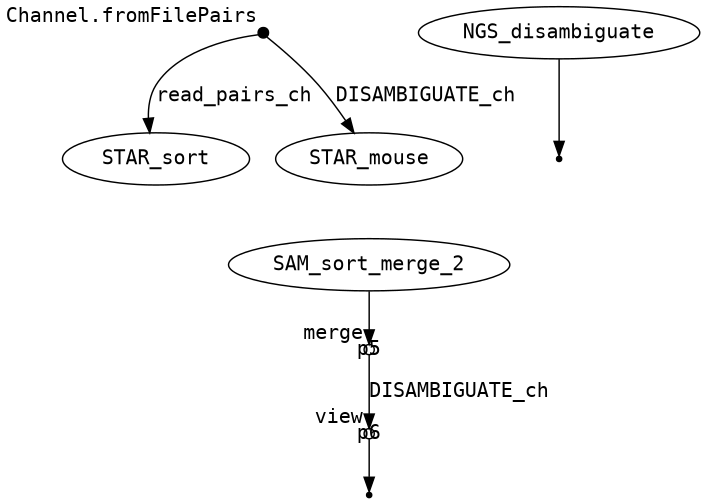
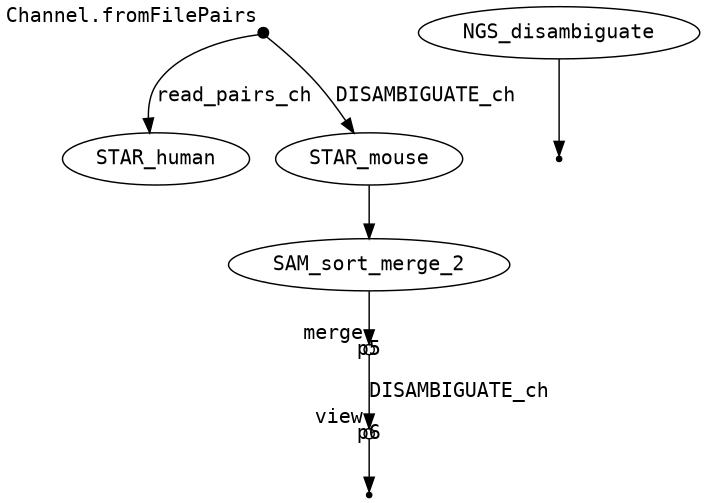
(156, 159) -> (156, 159)
none -> (369, 205)
